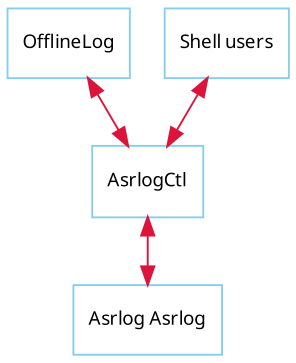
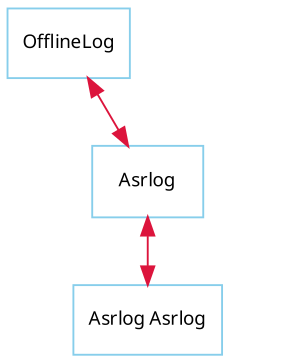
(227, 43) -> none
(148, 182) -> (148, 182)
